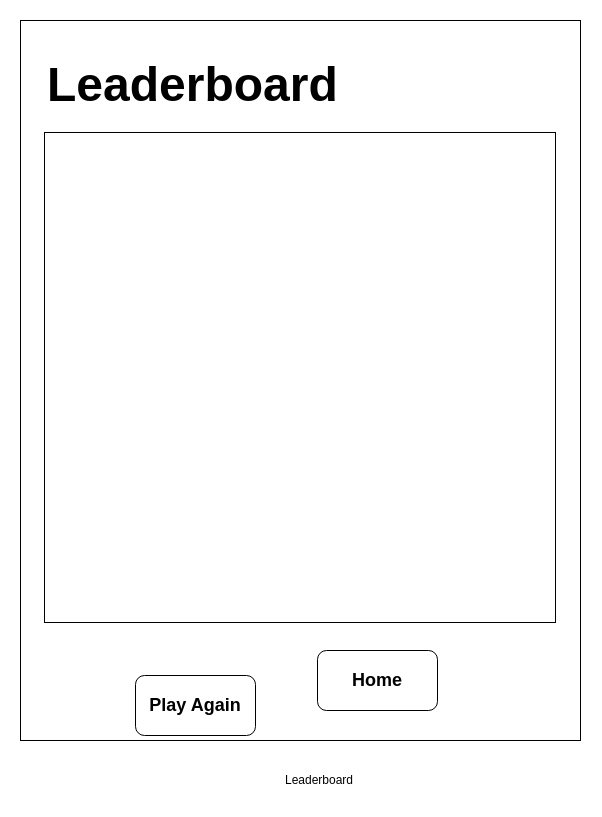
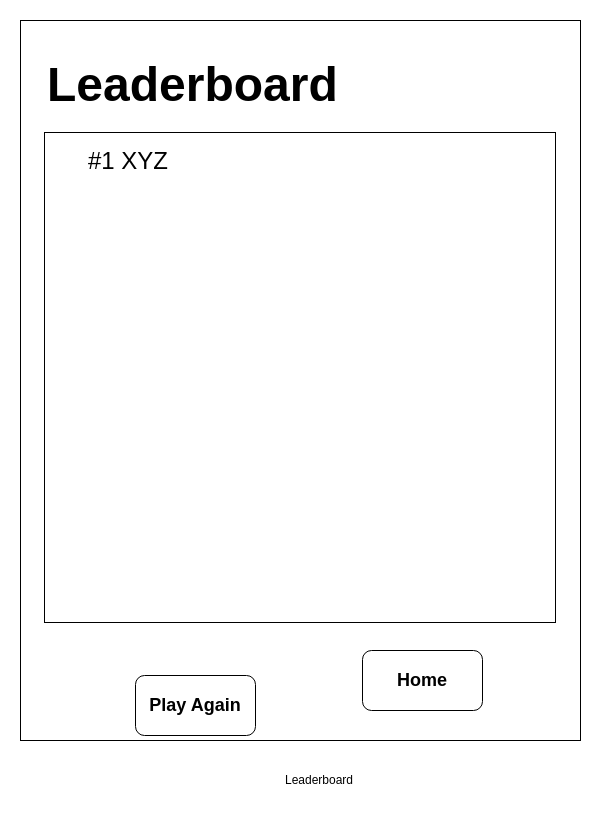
none -> (129, 162)
(378, 681) -> (423, 681)
